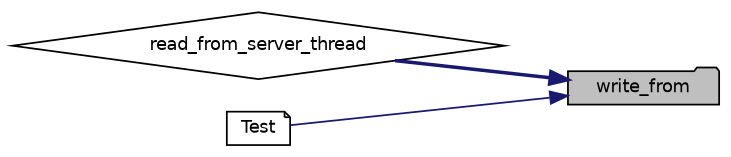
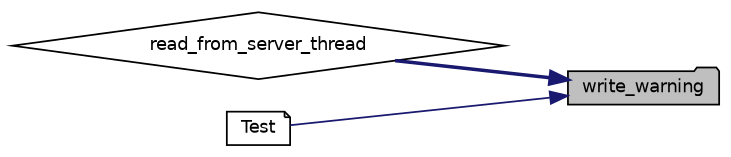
(644, 88) -> (644, 88)
